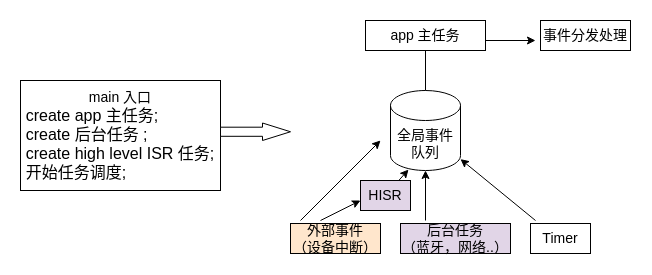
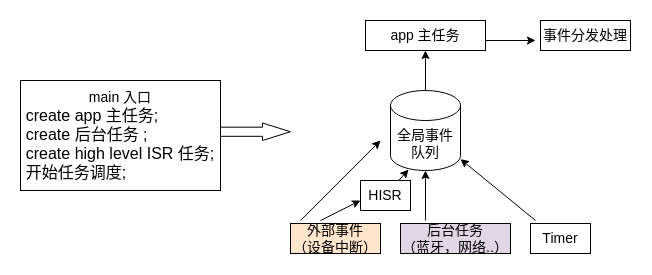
(426, 57) -> (426, 59)
(386, 196) -> (386, 196)
